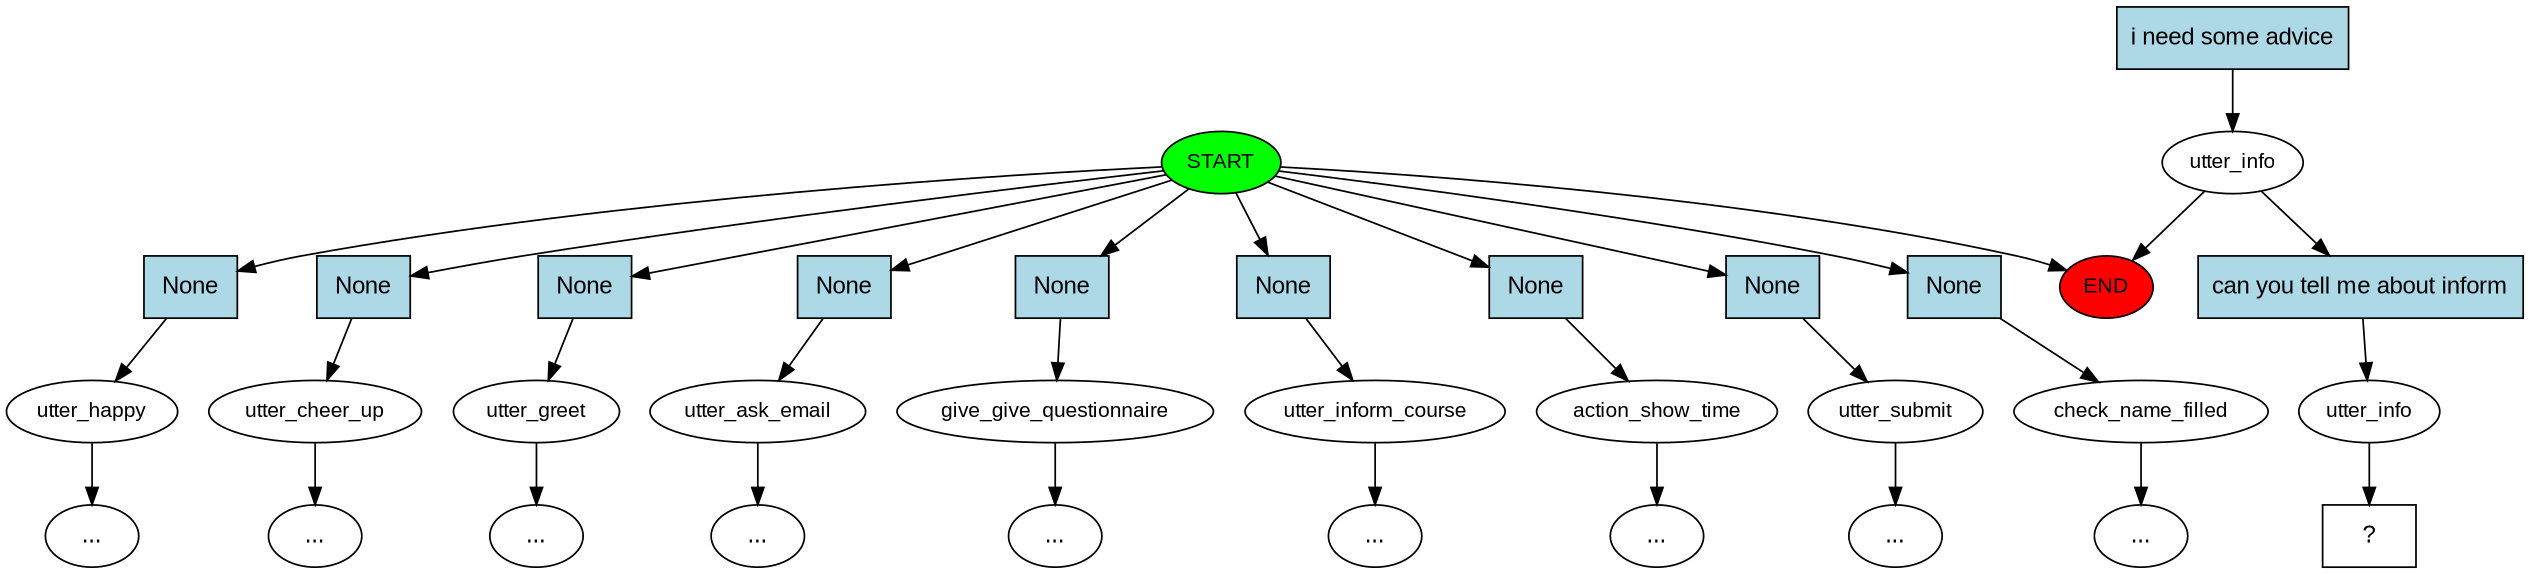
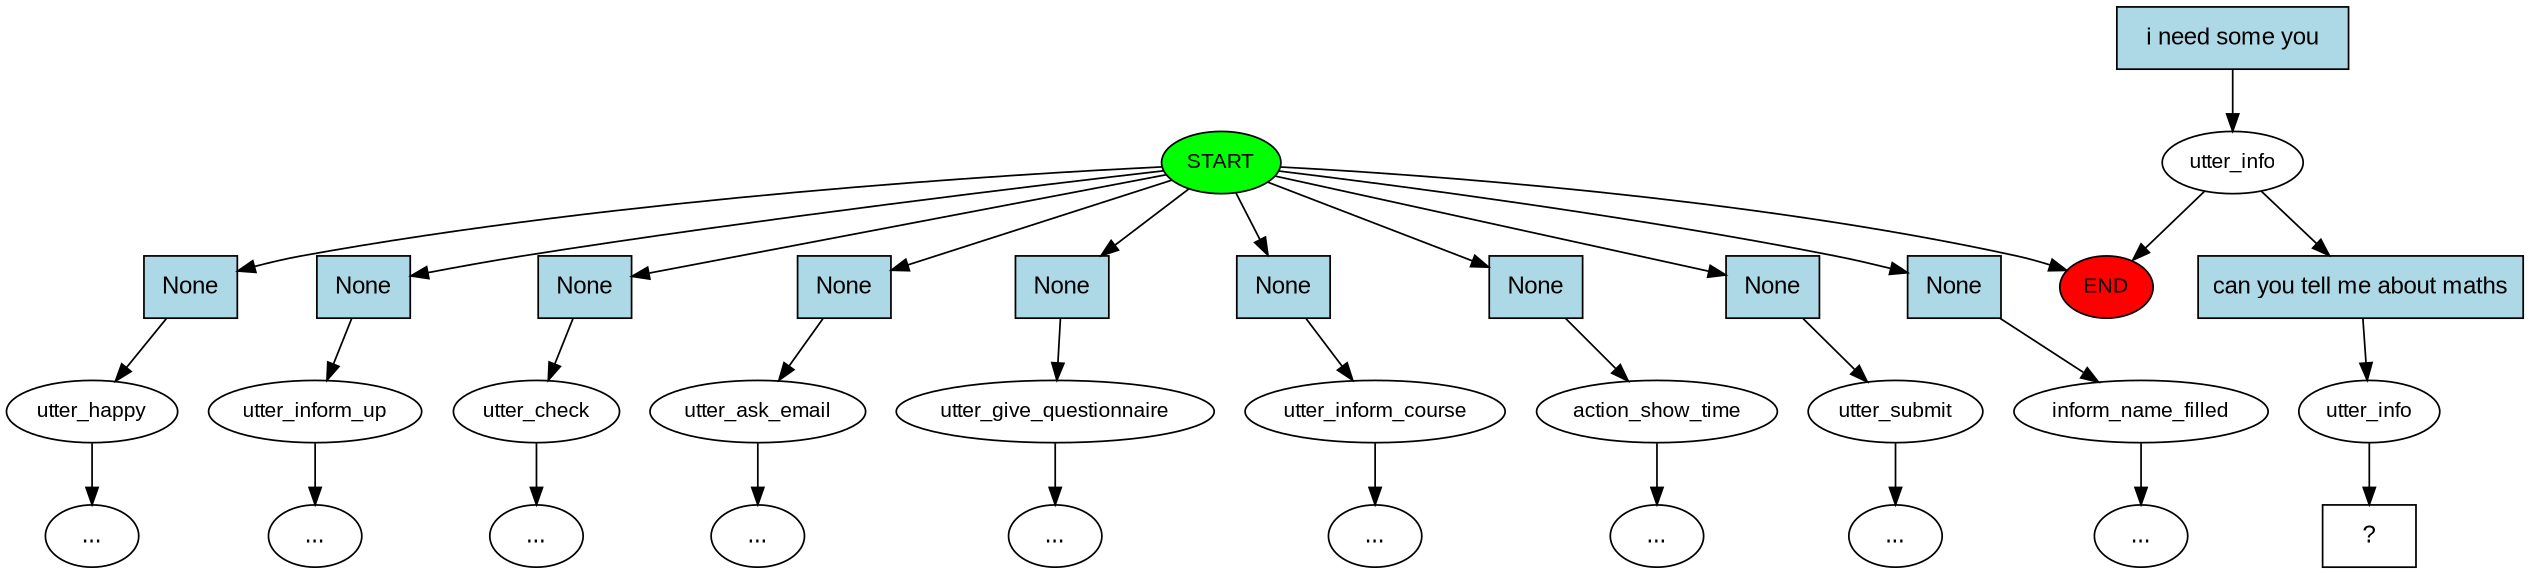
(2233, 38) -> (2233, 38)
(2361, 287) -> (2361, 287)
(315, 412) -> (315, 412)
(536, 412) -> (536, 412)
(1055, 412) -> (1055, 412)
(2141, 412) -> (2141, 412)
